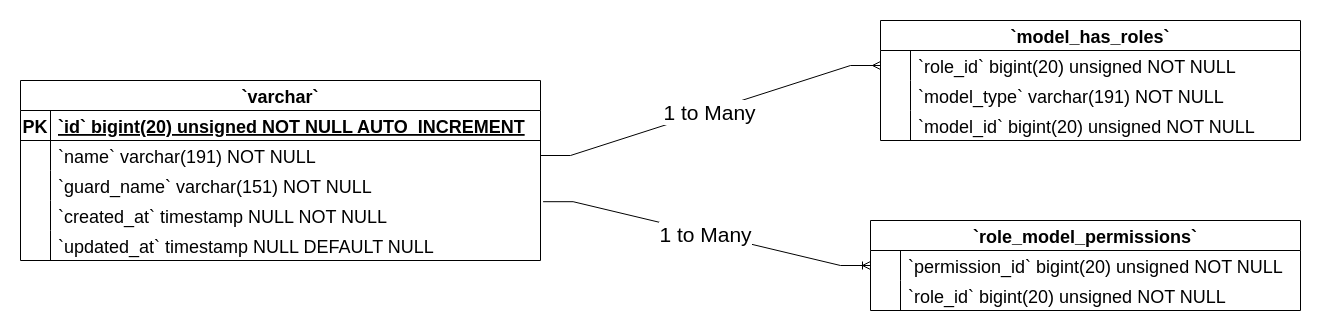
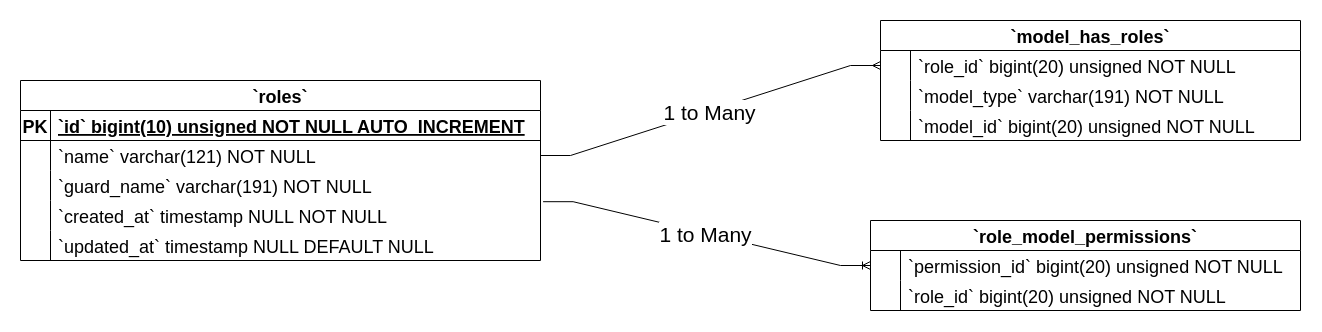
(280, 97) -> (280, 97)
(279, 127) -> (279, 127)
(192, 157) -> (192, 157)
(222, 187) -> (222, 187)
